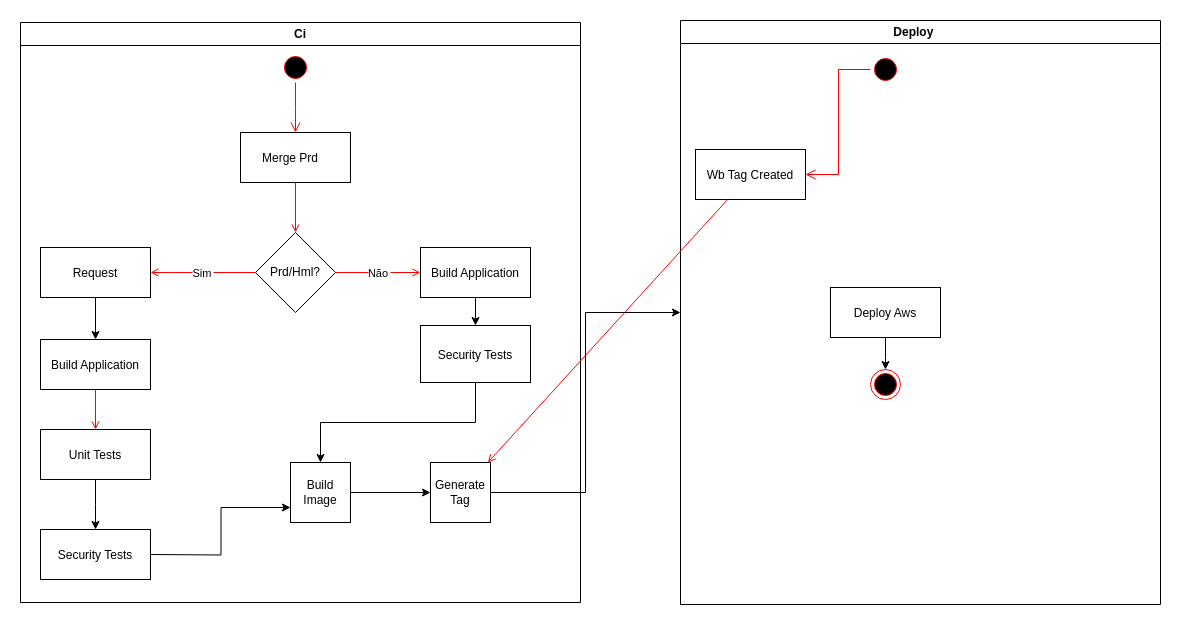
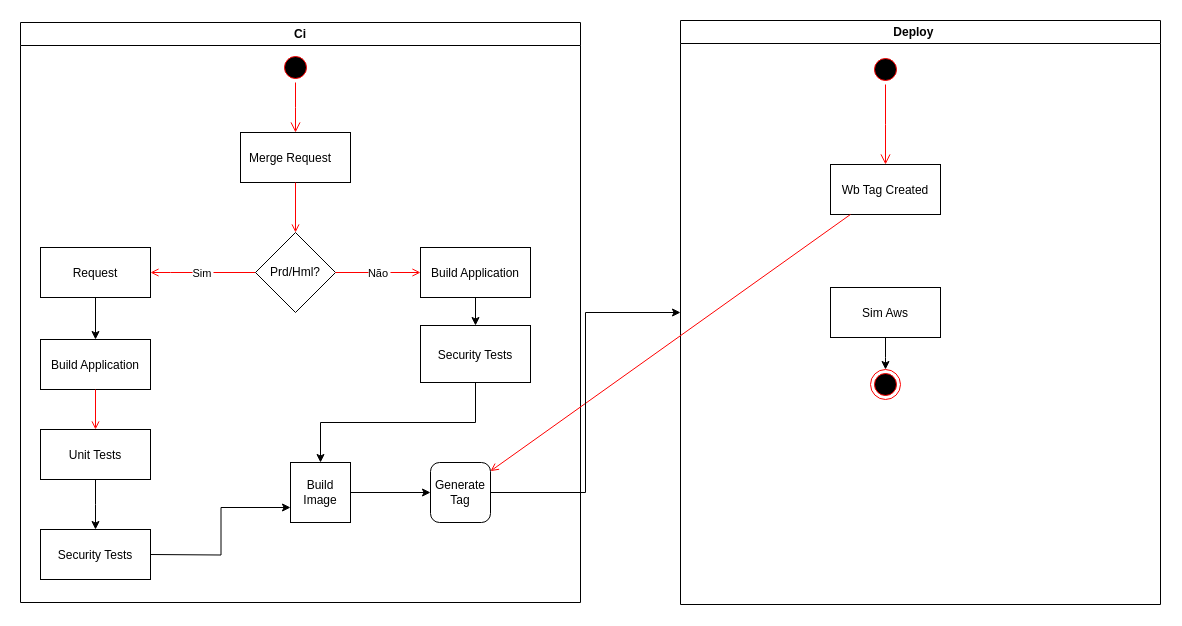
(295, 158) -> (295, 158)
(751, 175) -> (886, 190)
(885, 313) -> (885, 313)
(461, 493) -> (461, 493)
